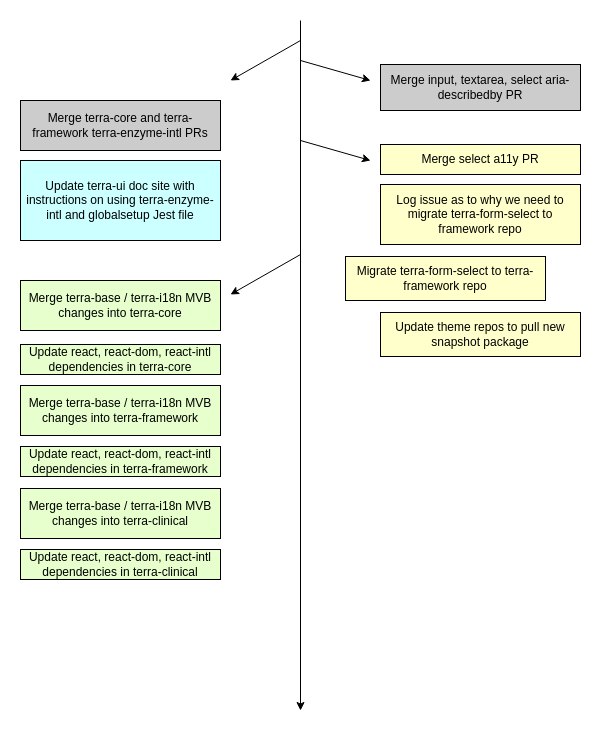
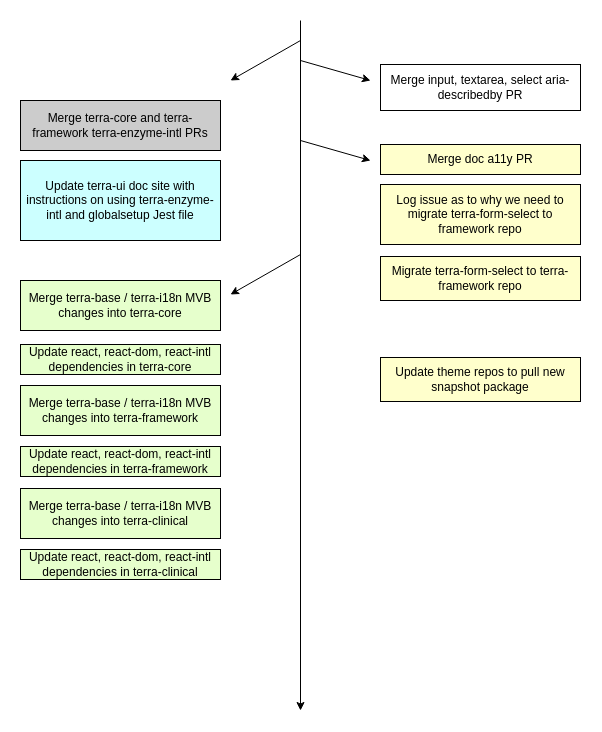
(481, 88) -> (481, 88)
(481, 160) -> (481, 160)
(446, 279) -> (481, 279)
(481, 335) -> (481, 380)
